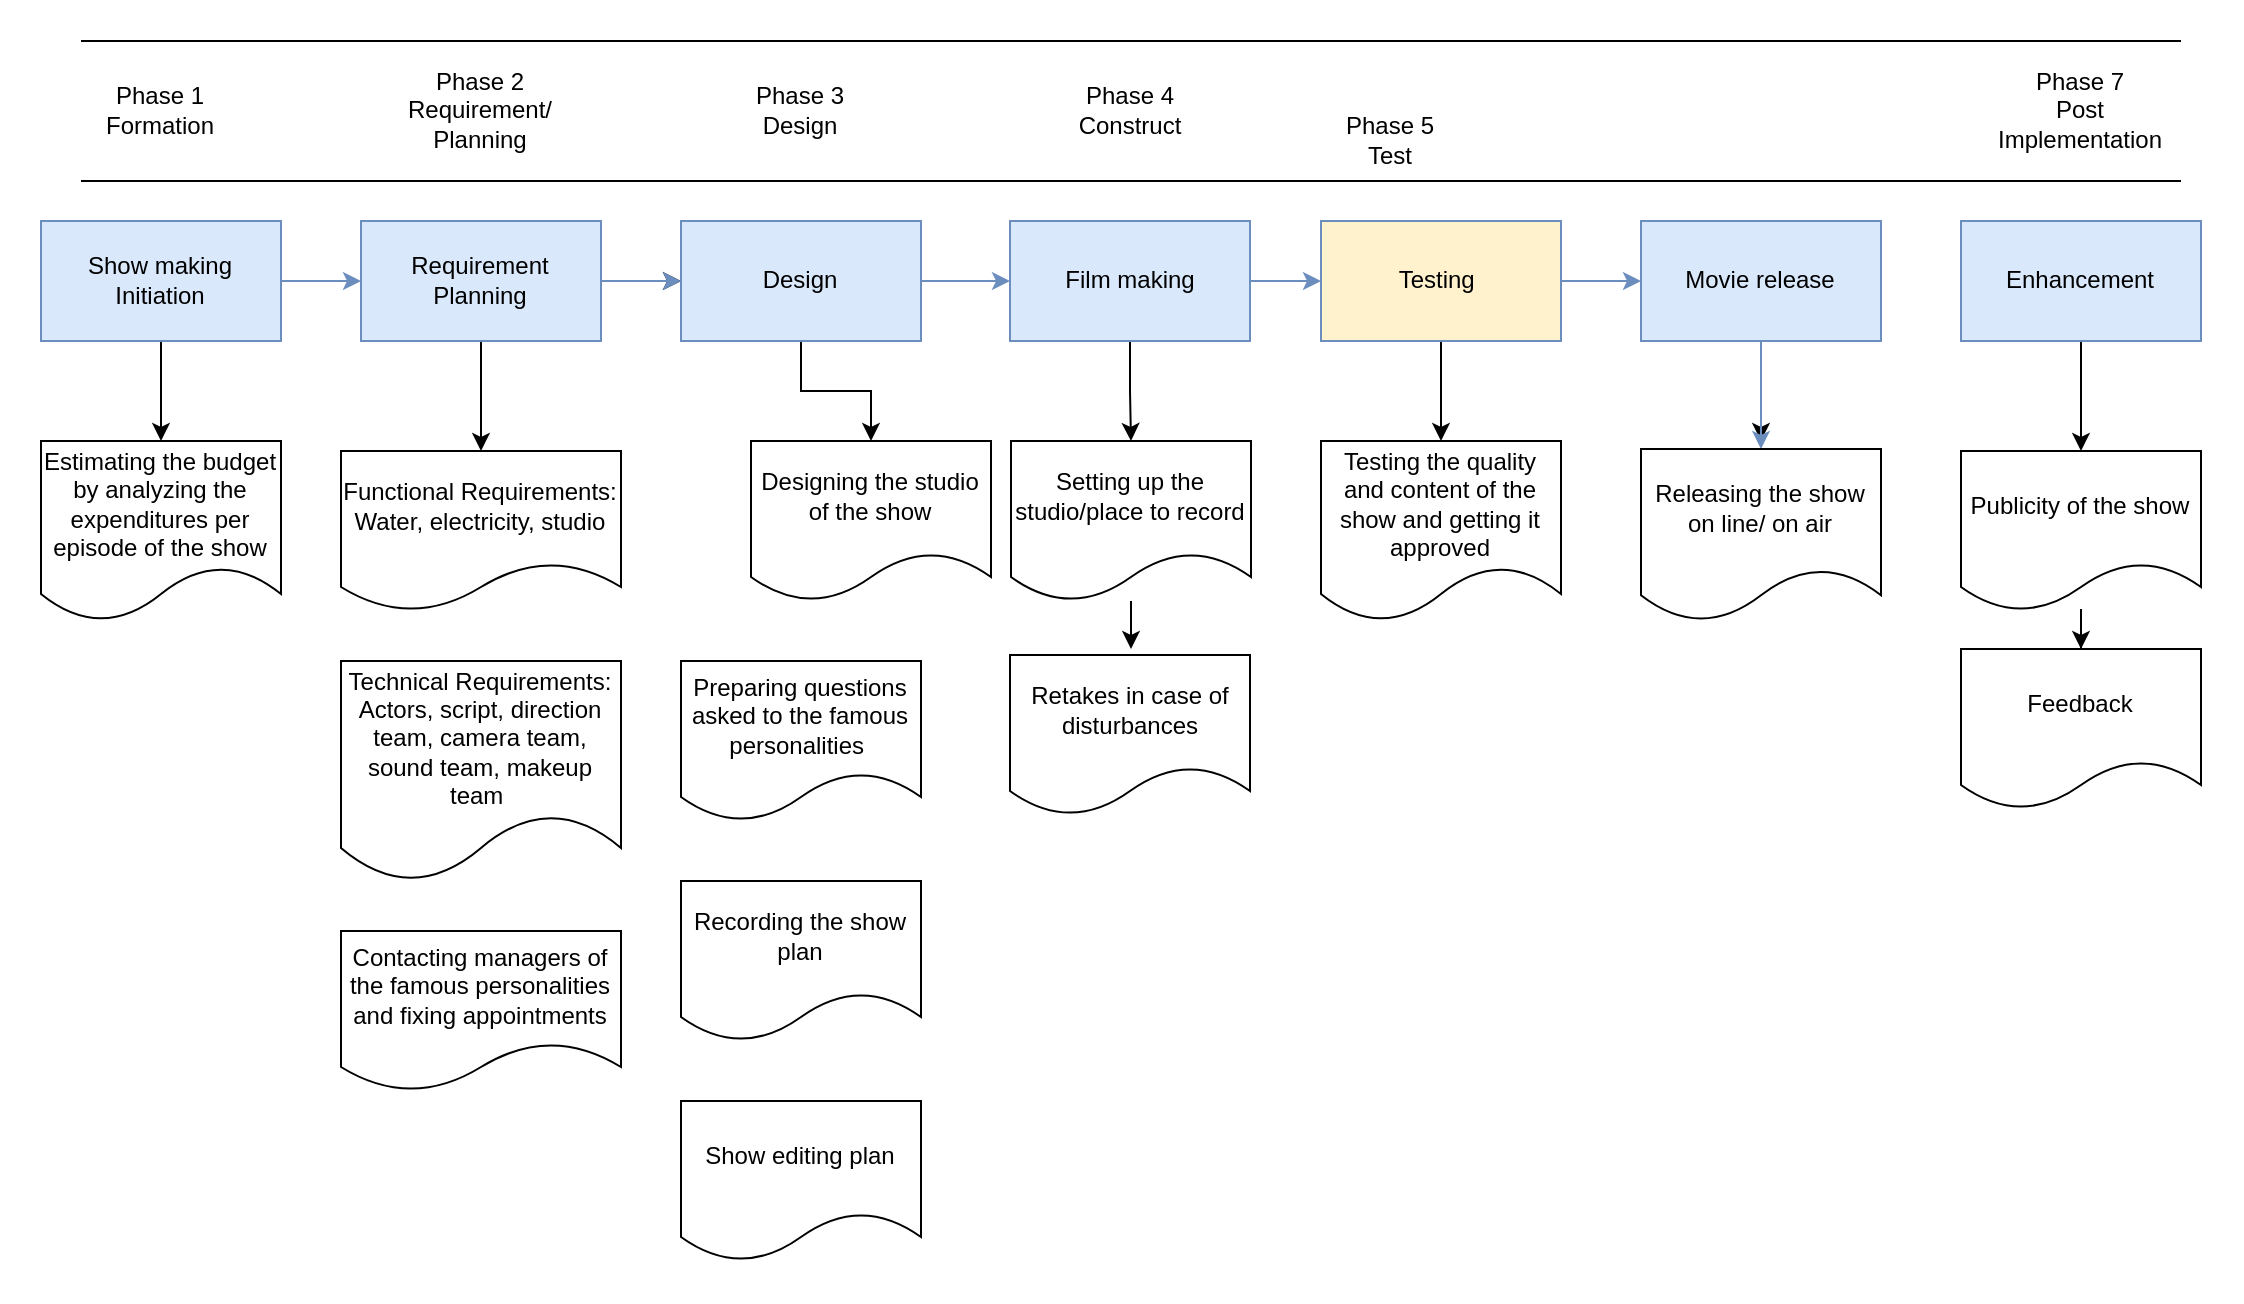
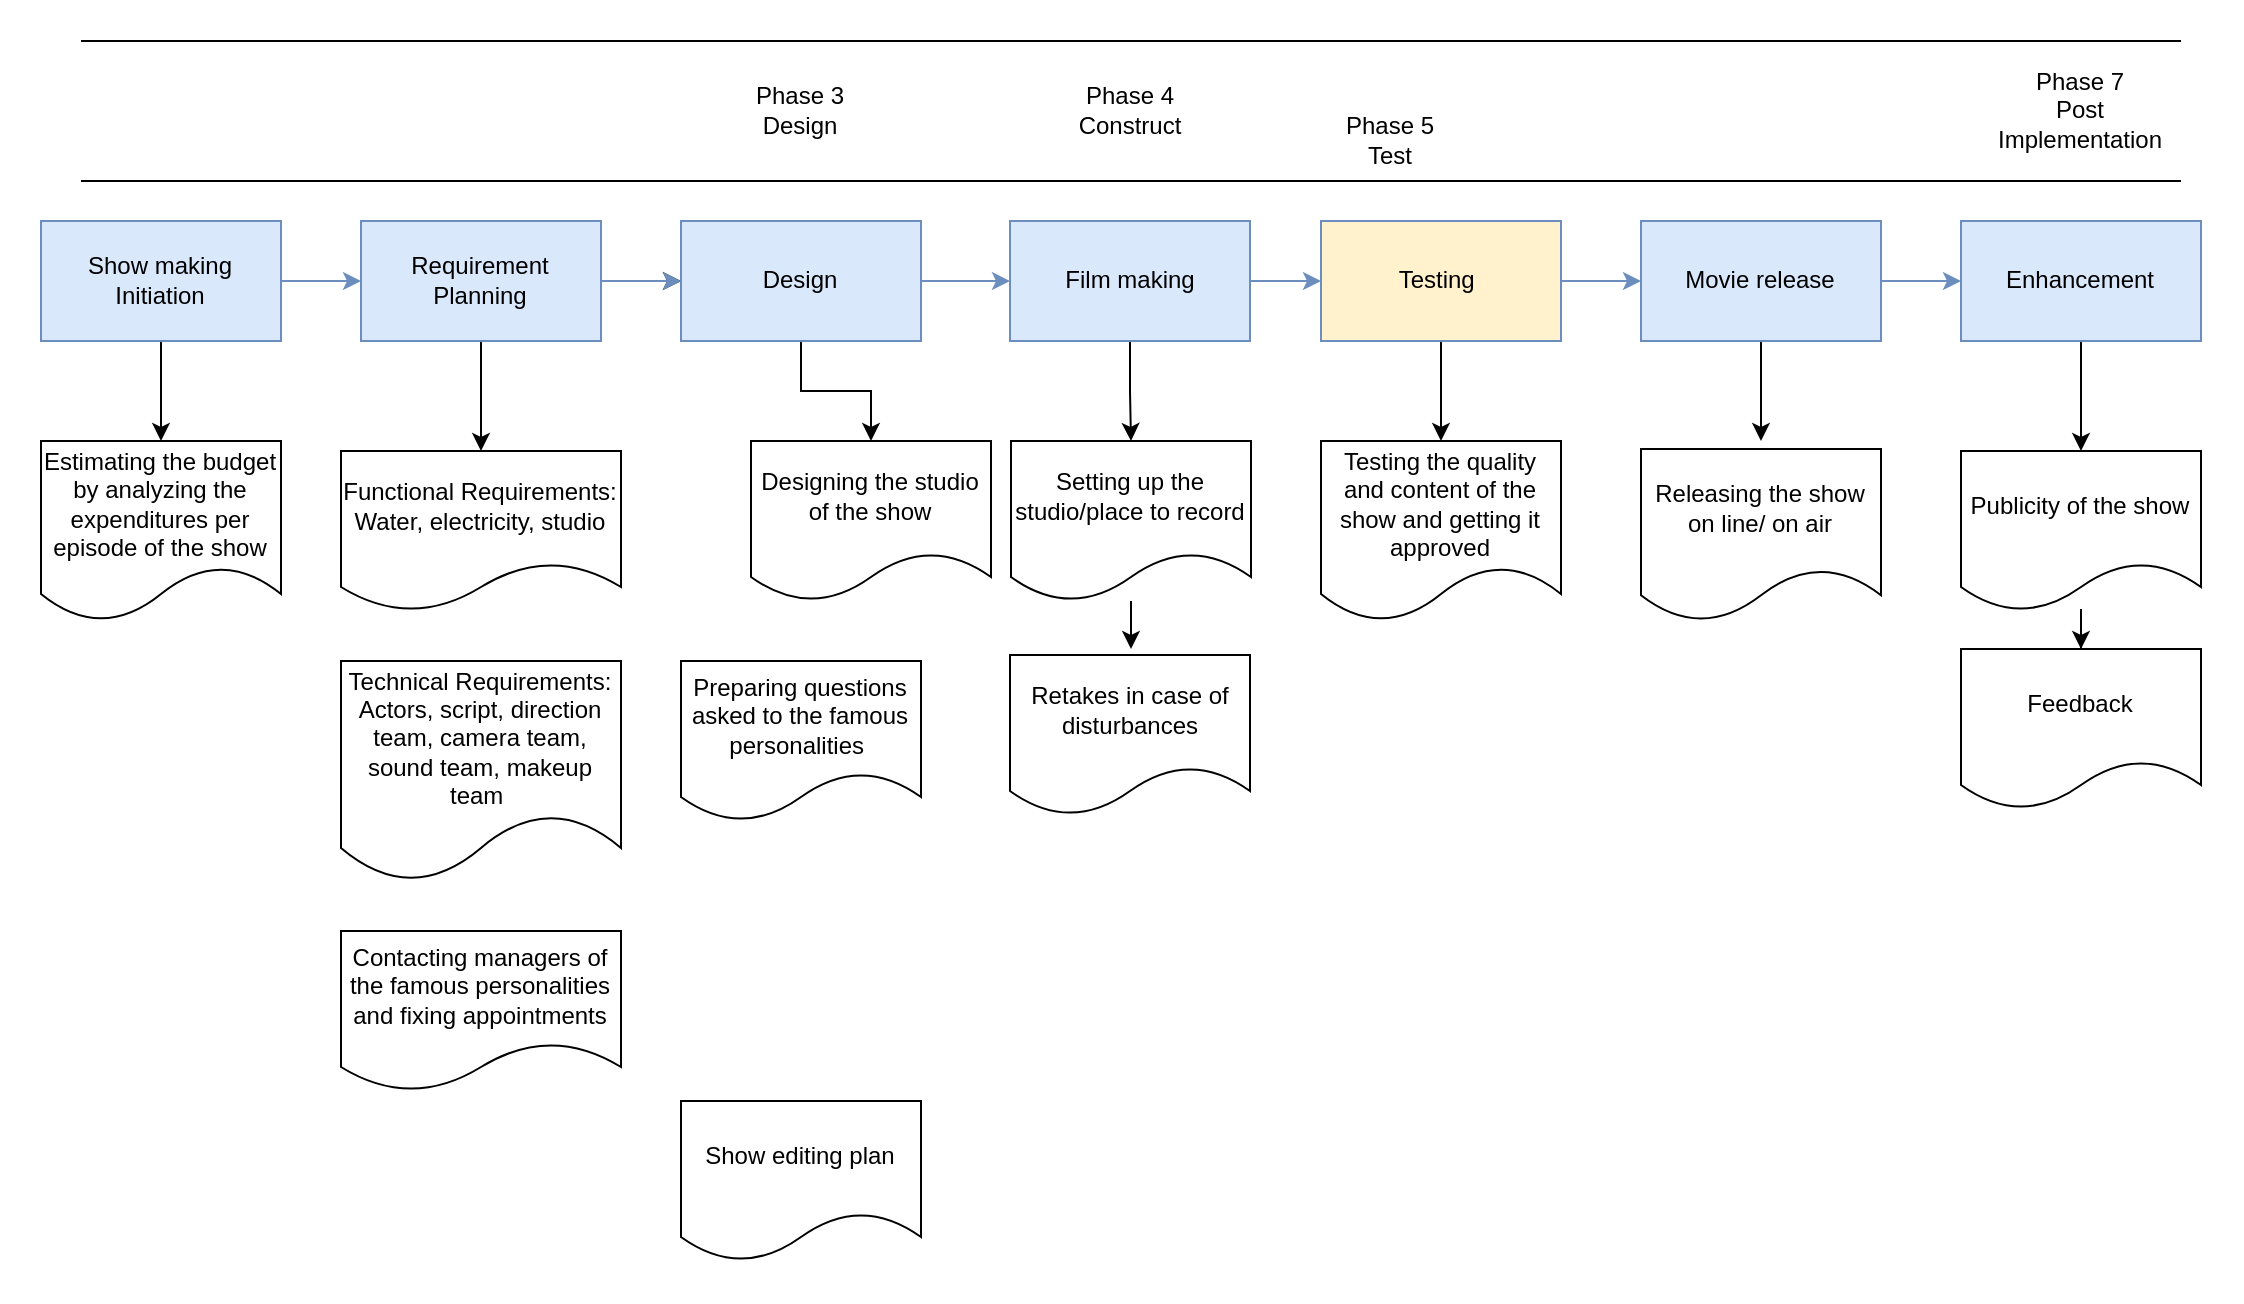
(161, 111) -> none
(481, 111) -> none
(1761, 432) -> (1914, 281)
(801, 961) -> none
